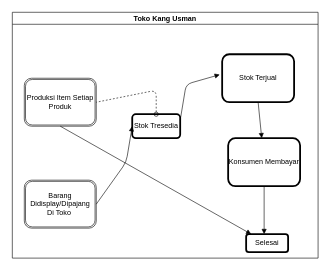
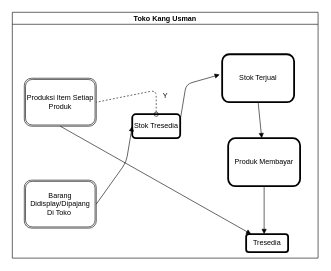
none -> (165, 96)
(264, 162) -> (264, 162)
(267, 243) -> (267, 243)
